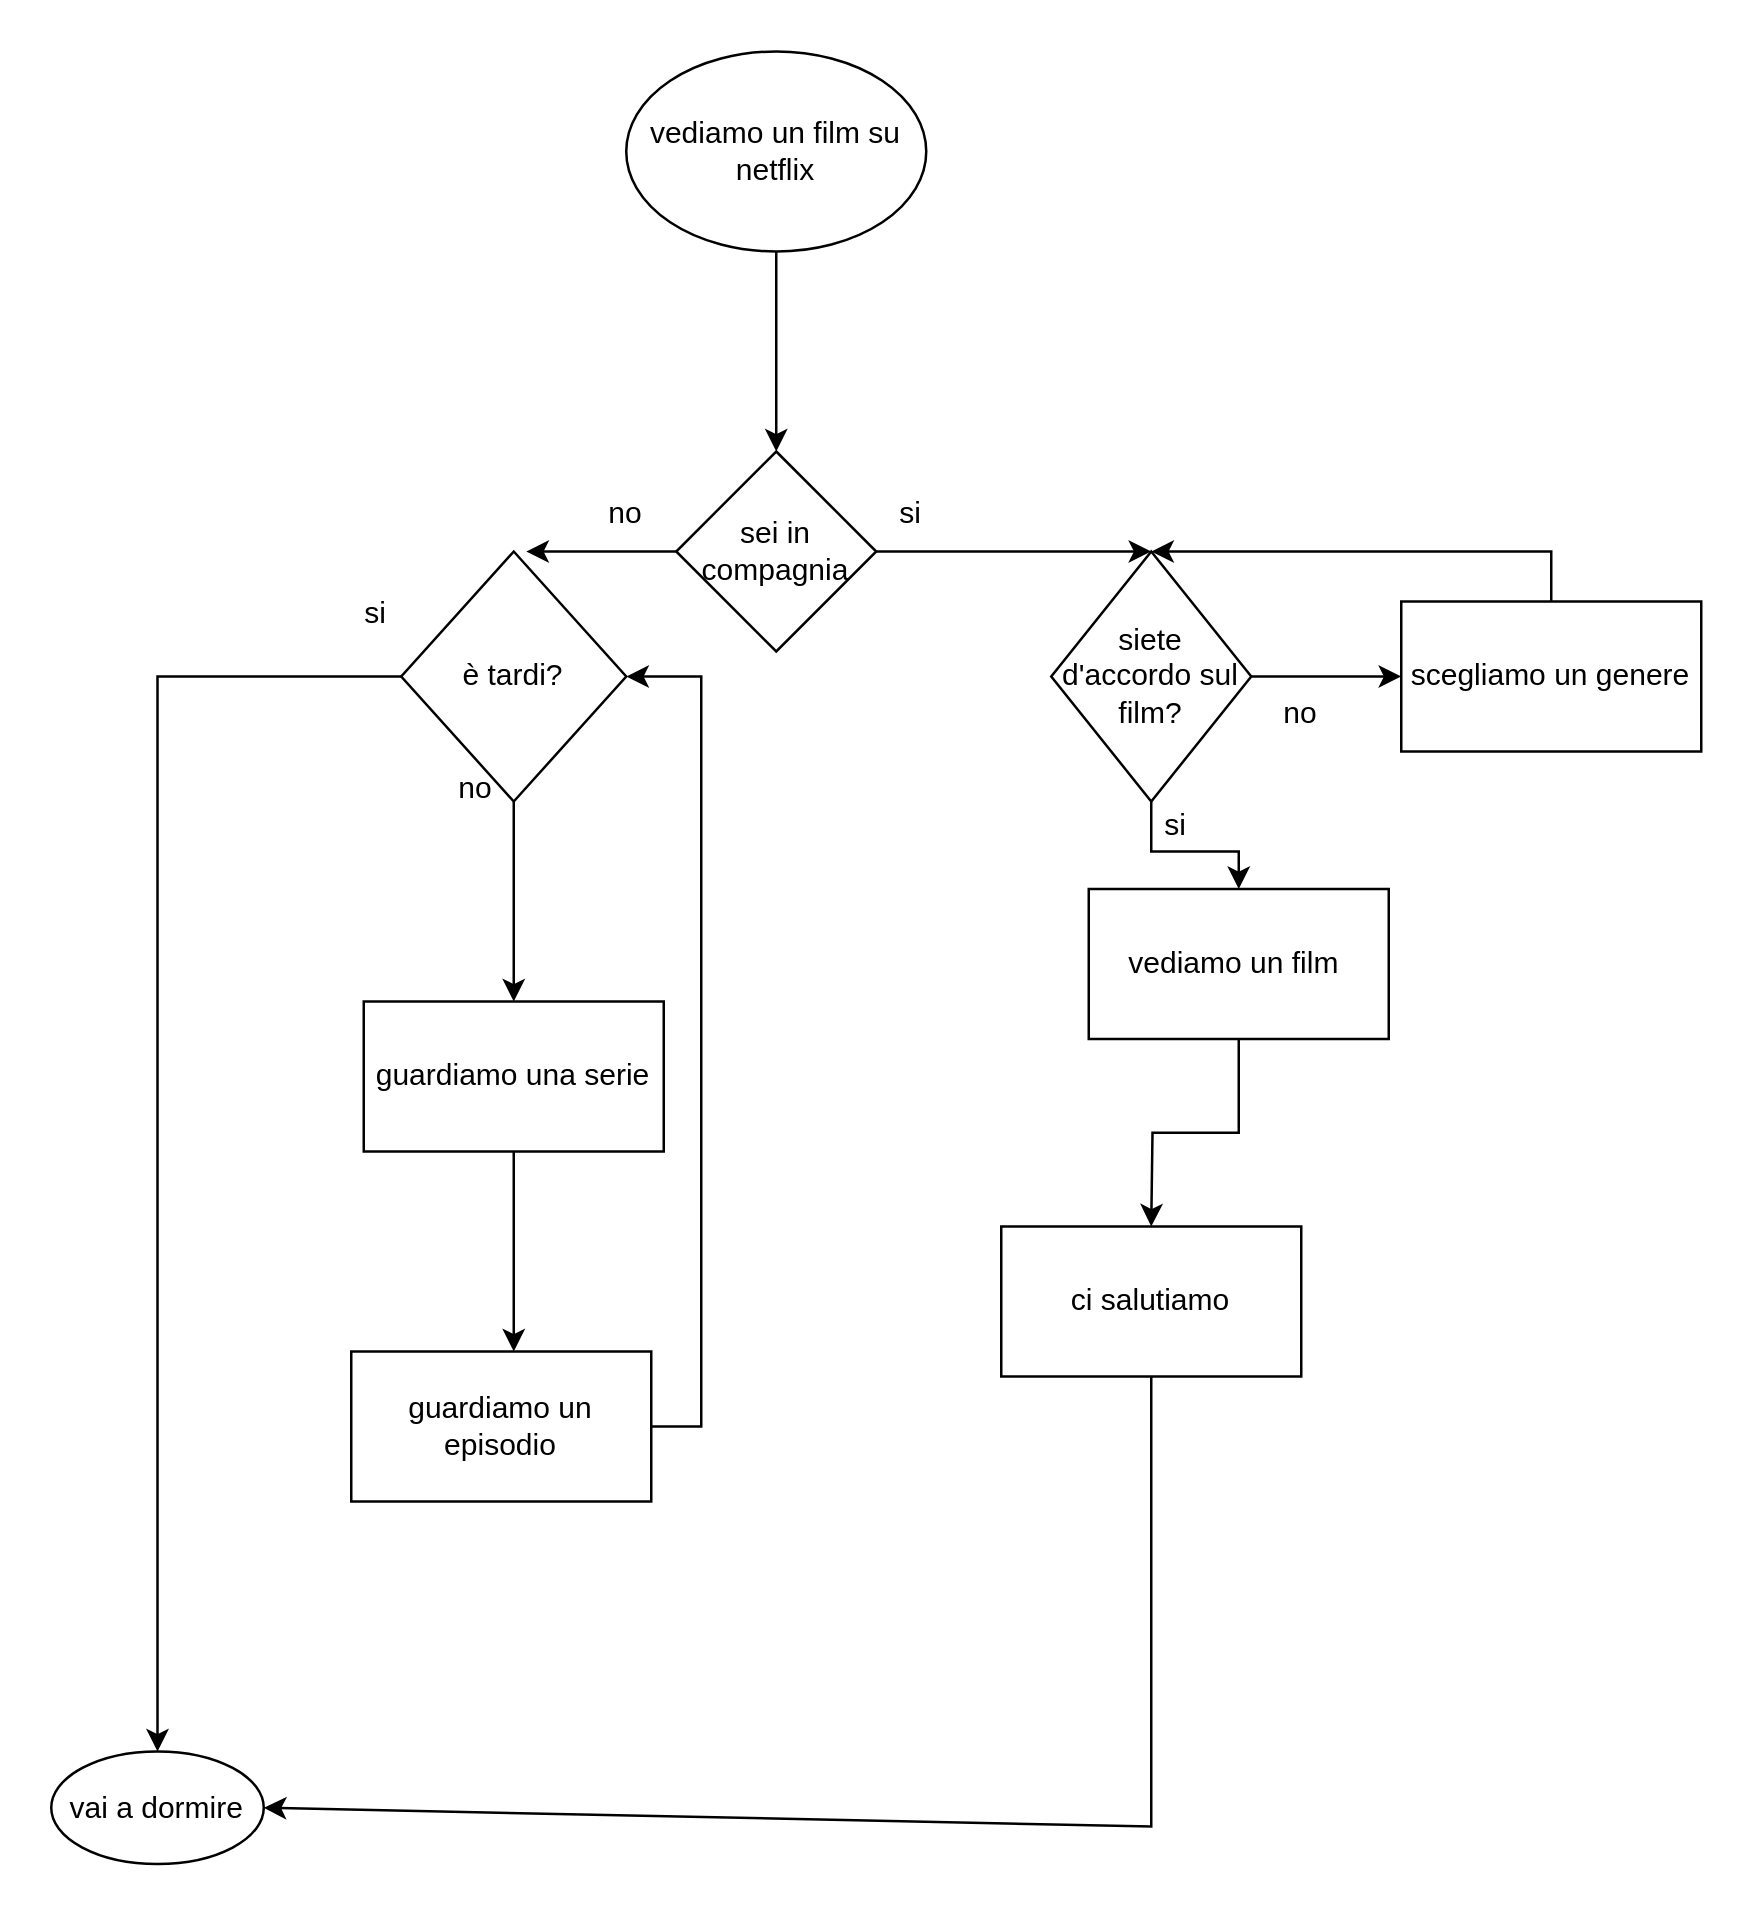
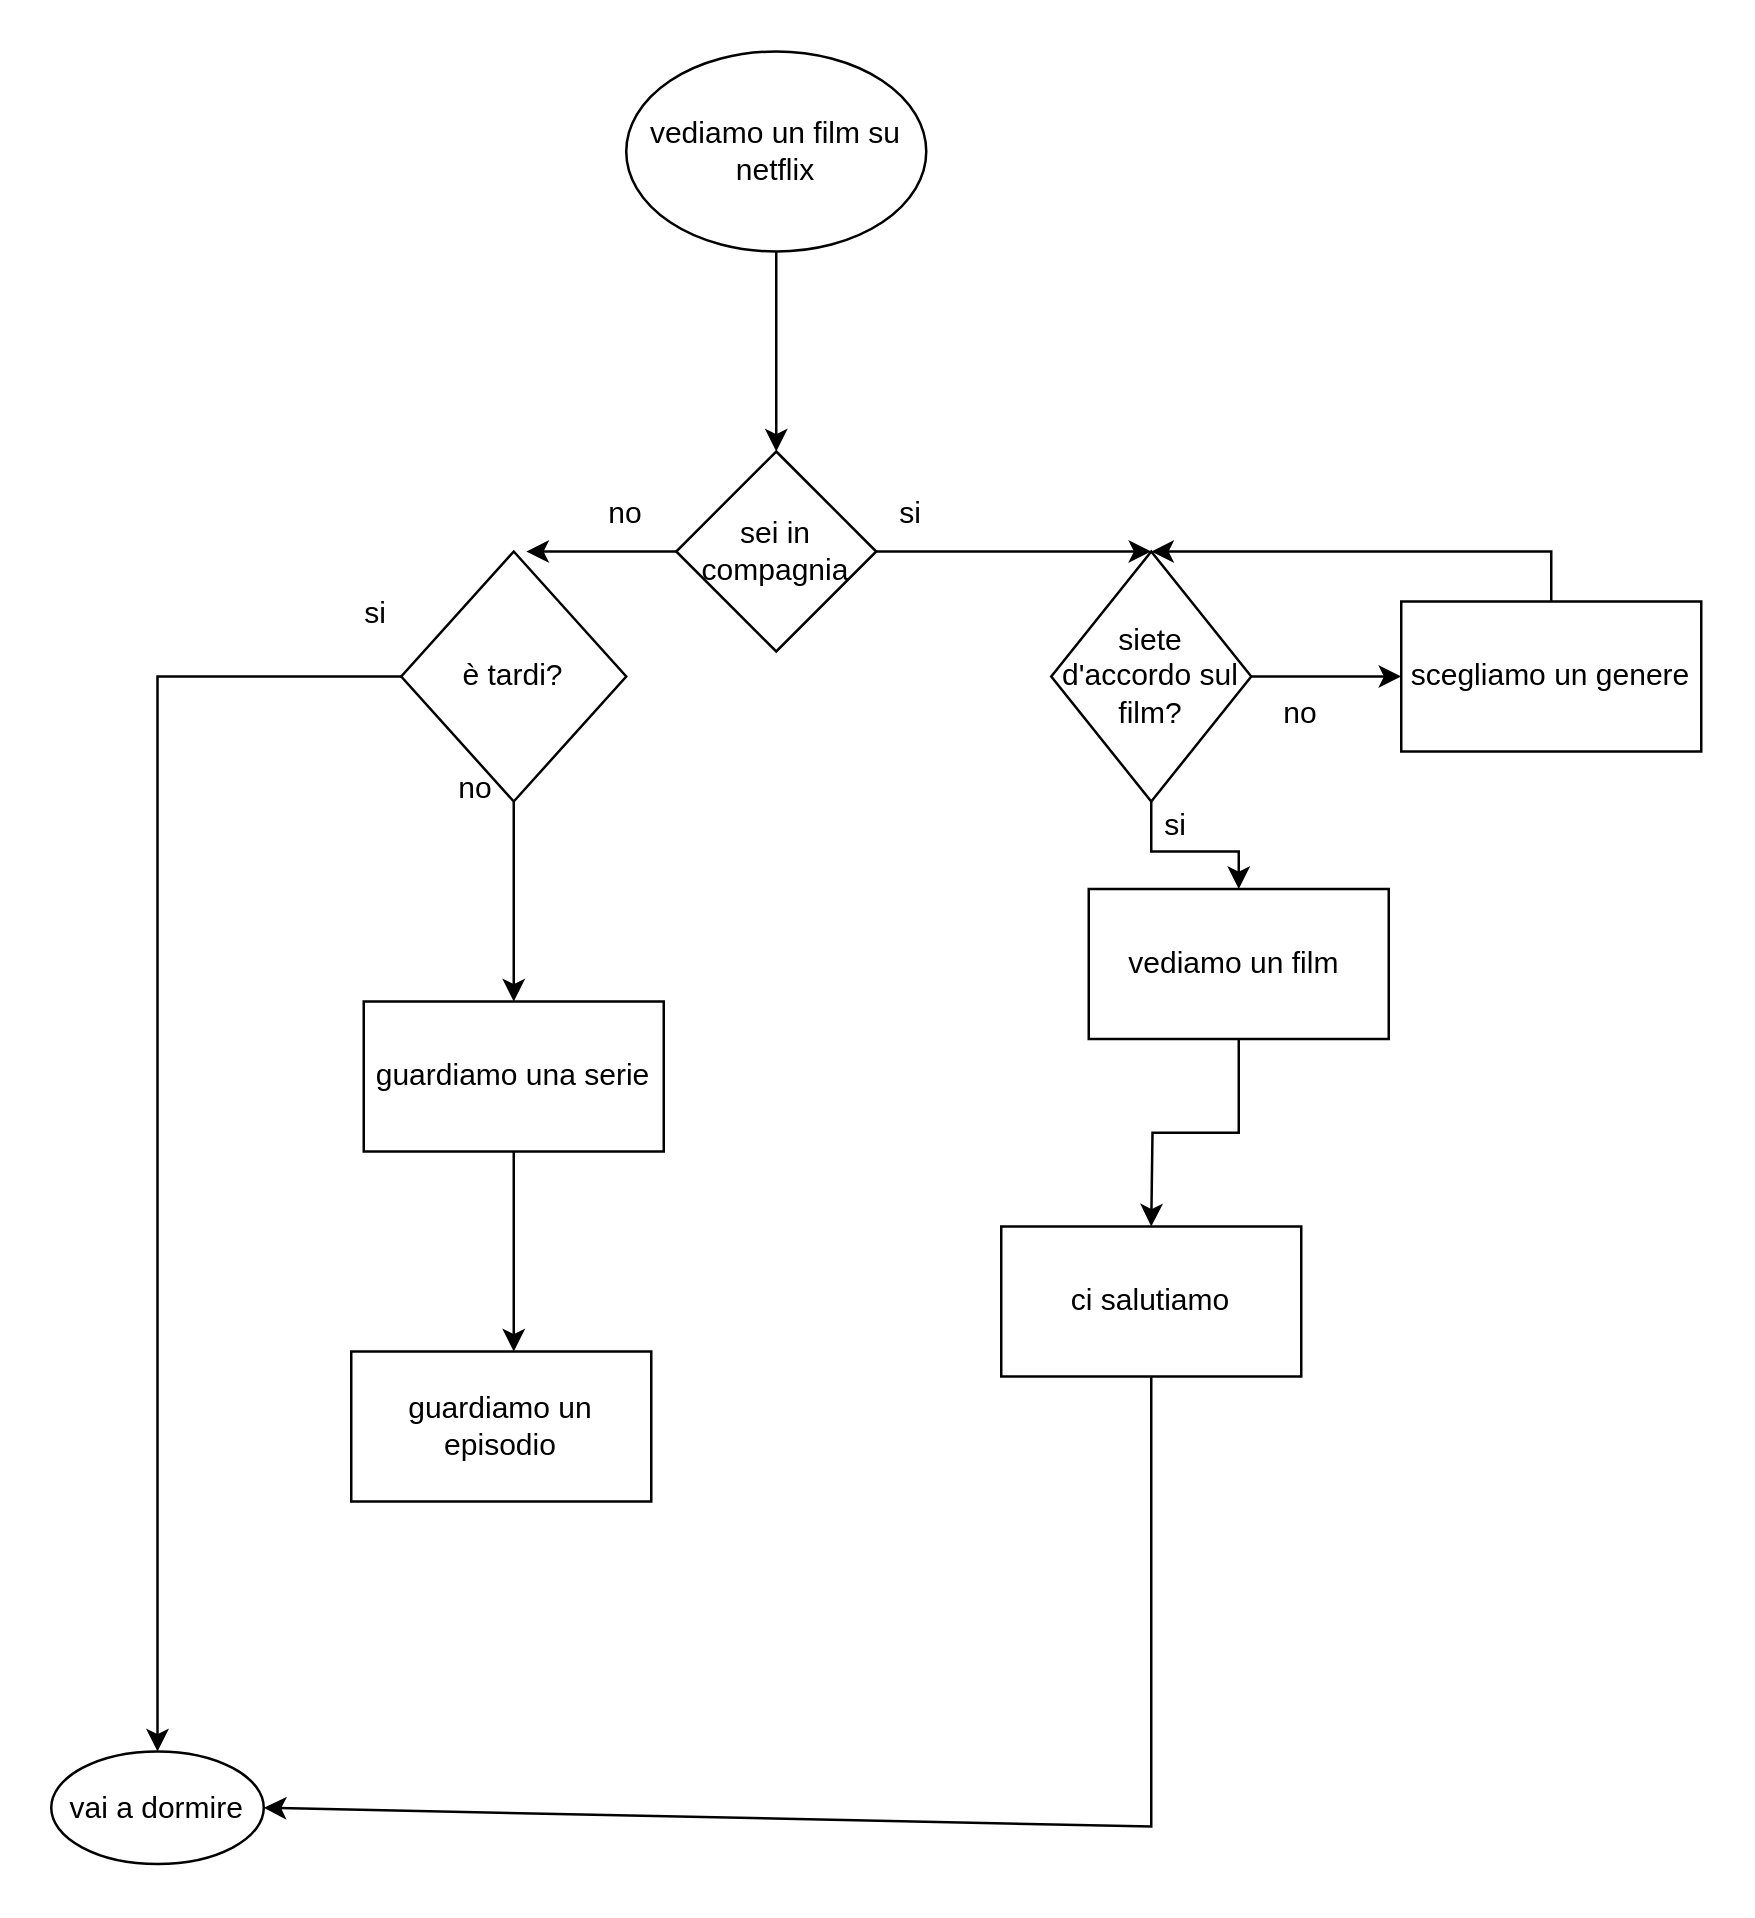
(701, 1047) -> none
